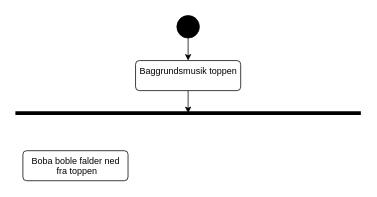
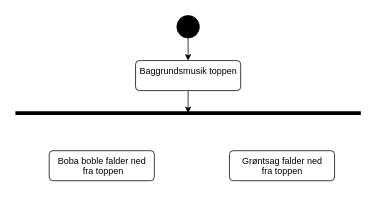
(75, 165) -> (102, 165)
none -> (282, 165)
